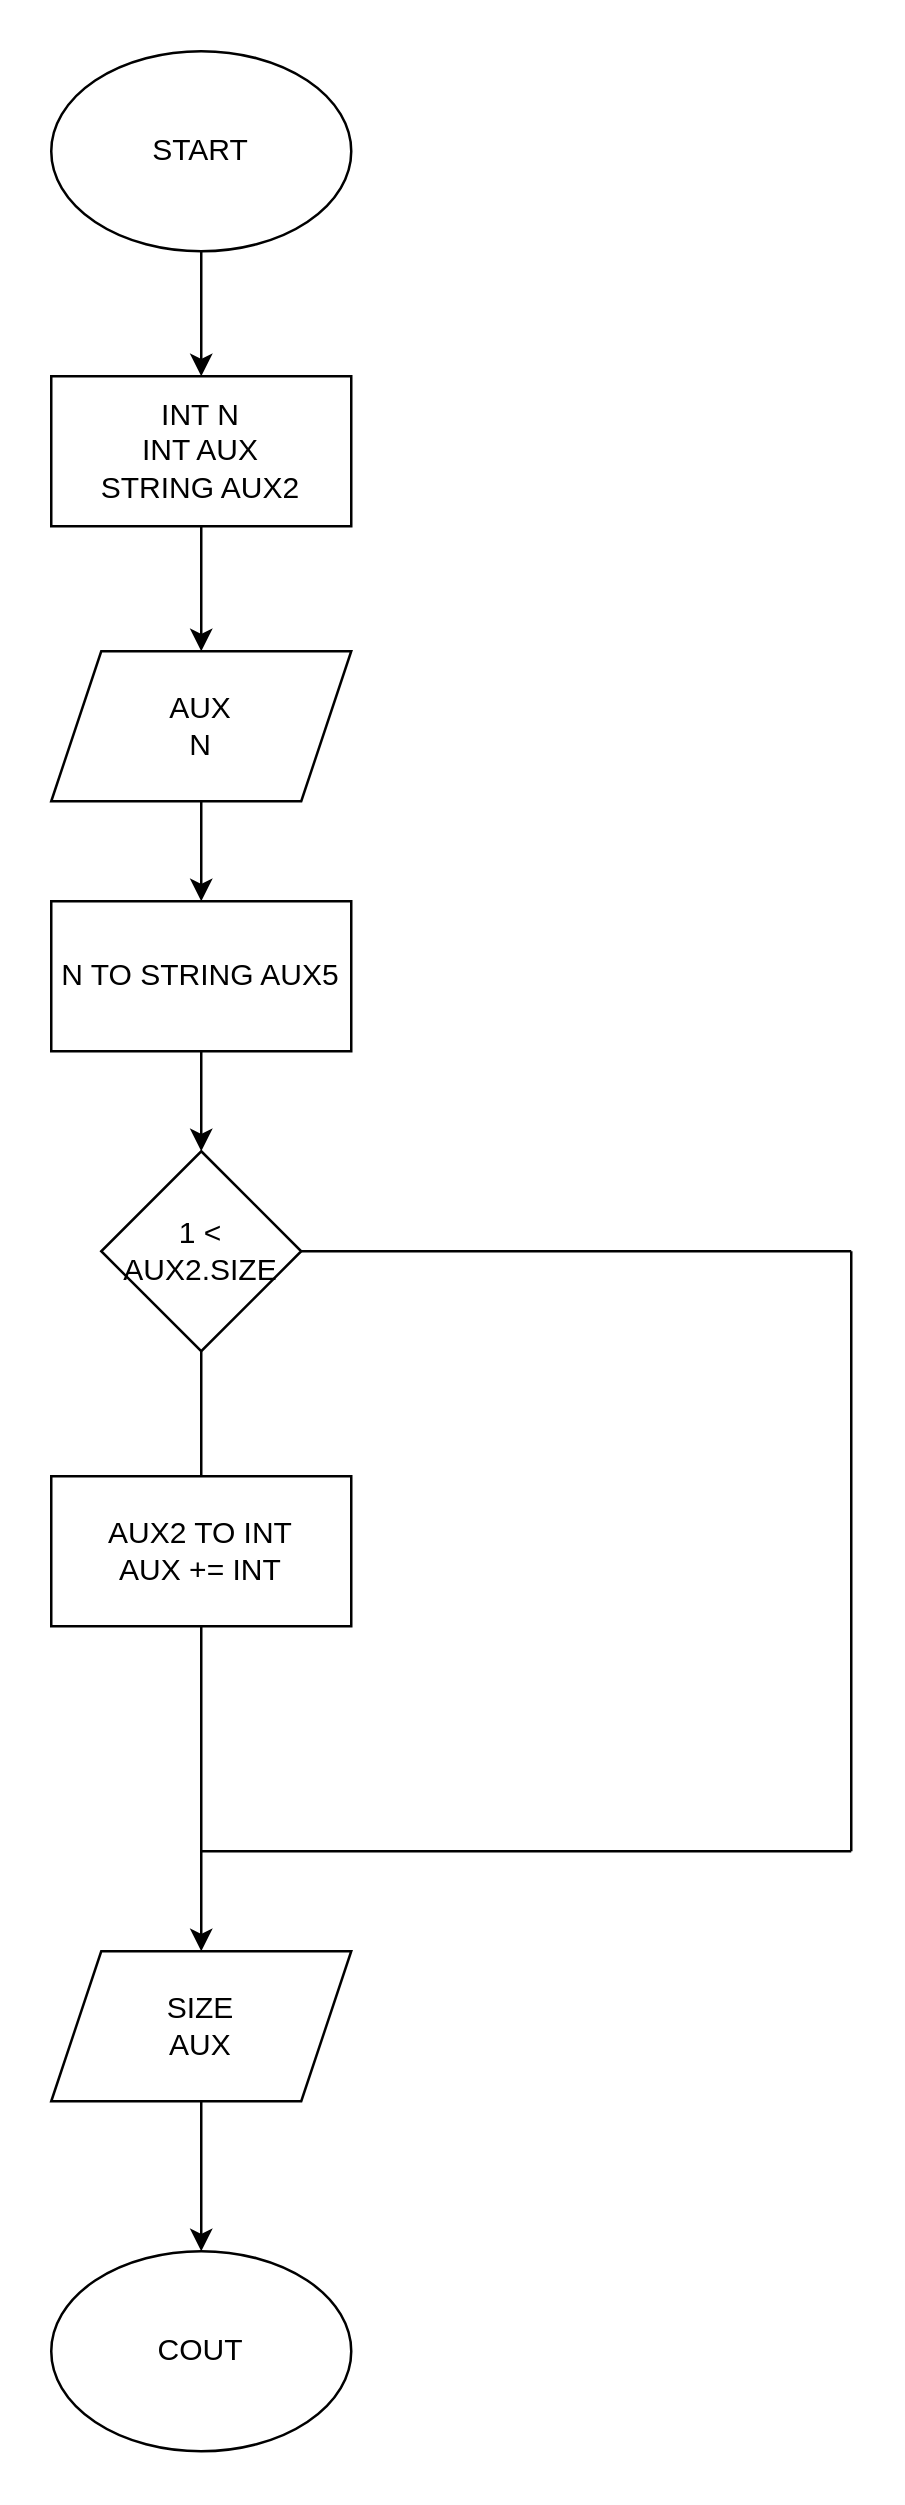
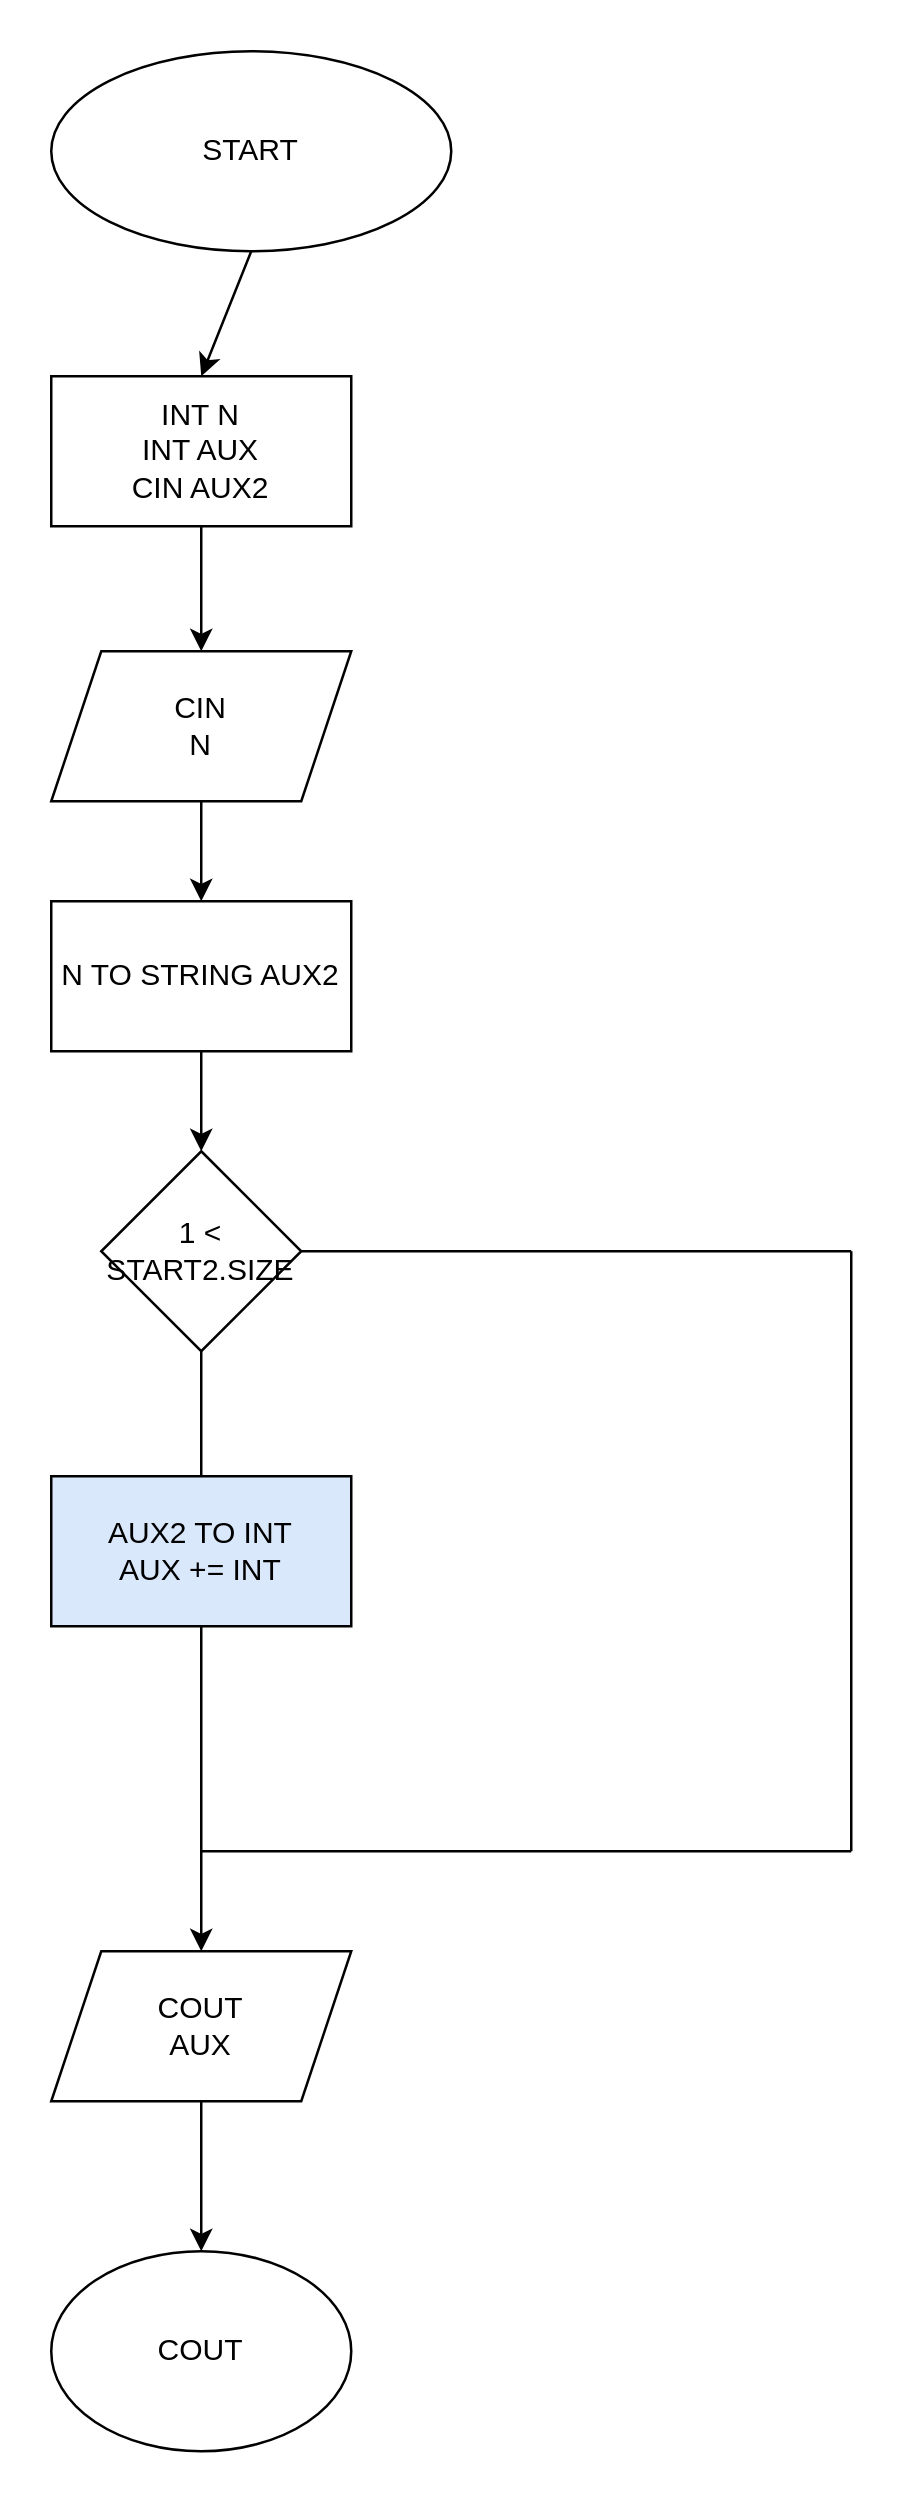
(201, 151) -> (251, 151)
(201, 451) -> (201, 451)
(201, 726) -> (201, 726)
(201, 976) -> (201, 976)
(201, 1251) -> (201, 1251)
(201, 1551) -> (201, 1551)
(201, 2026) -> (201, 2026)
